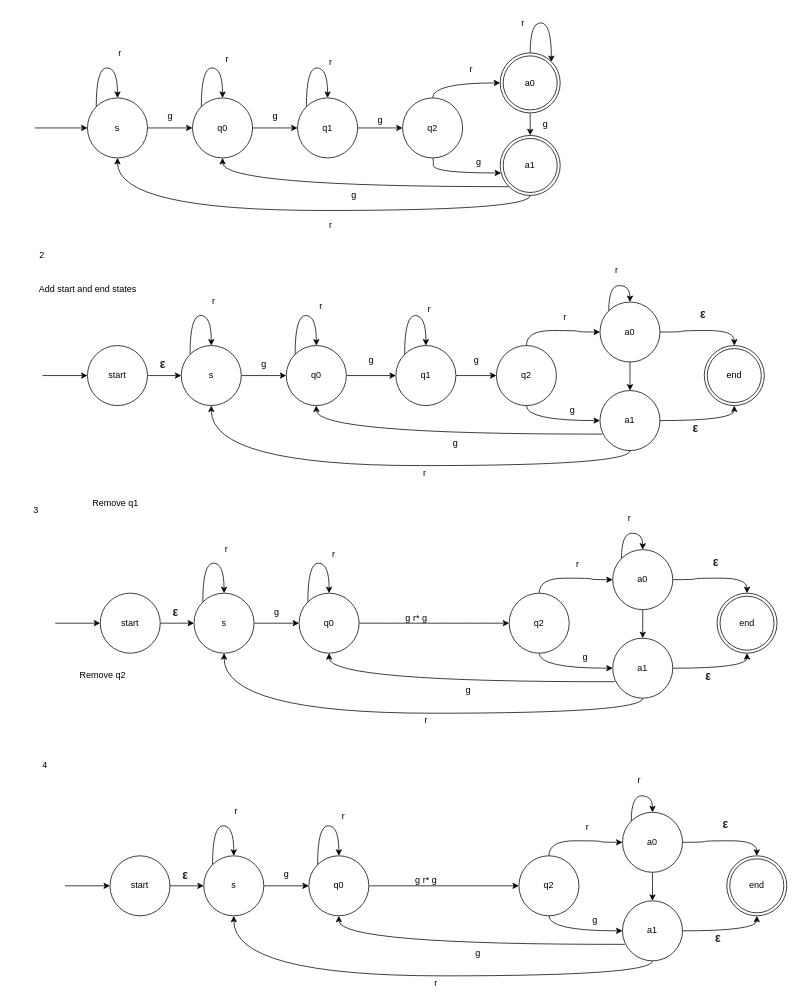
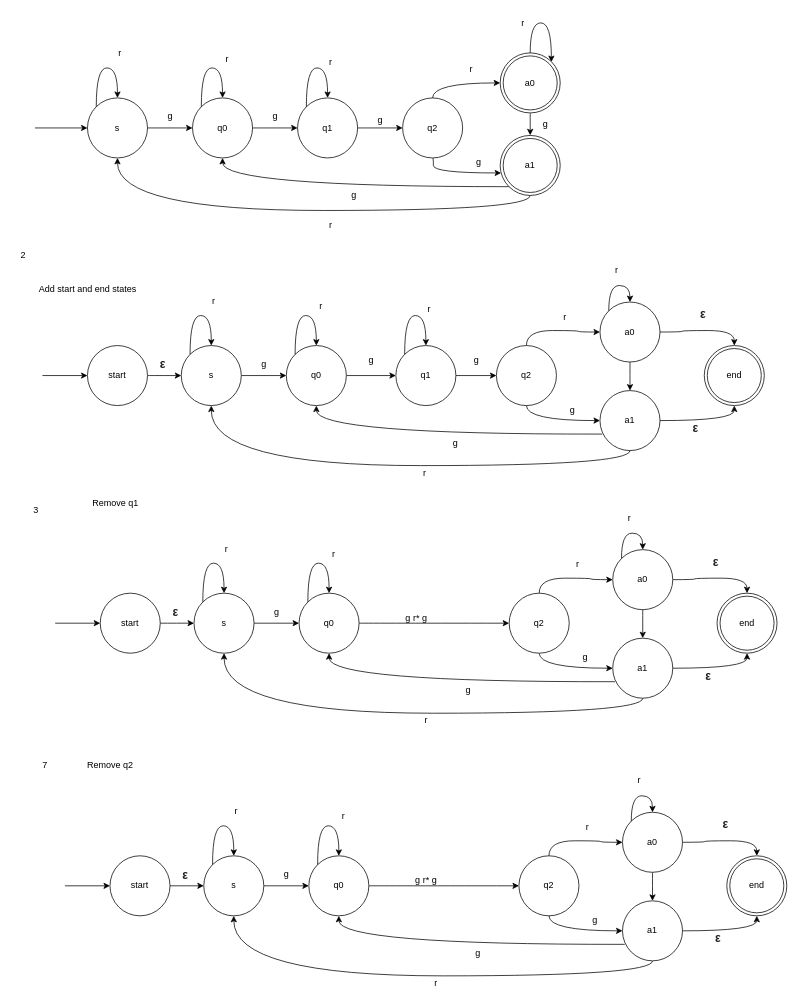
(42, 255) -> (23, 255)
(102, 675) -> (110, 765)
(45, 765) -> (45, 765)
